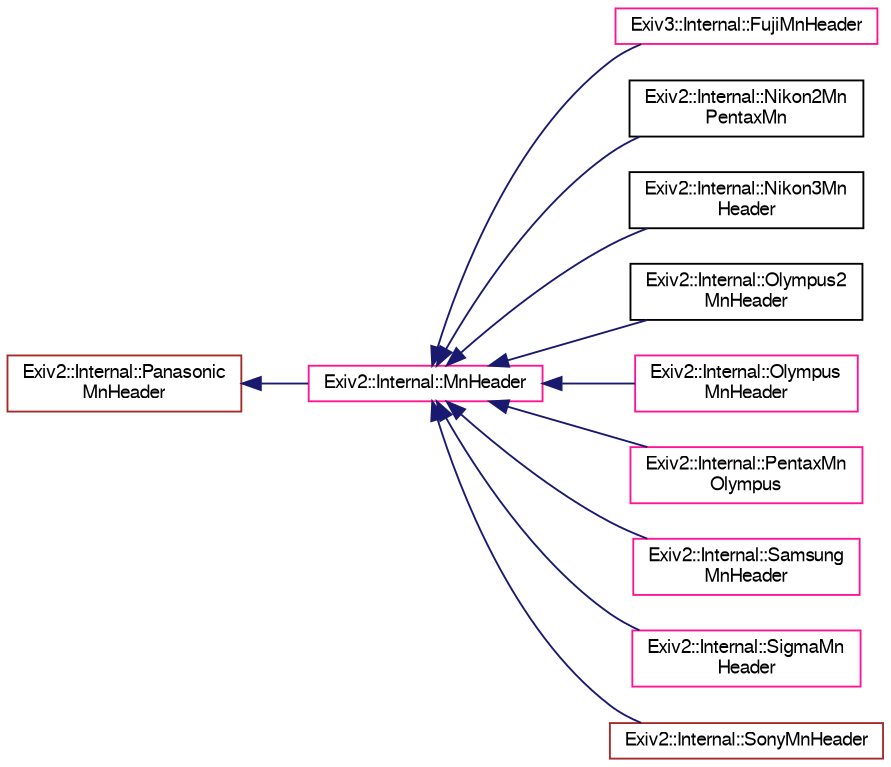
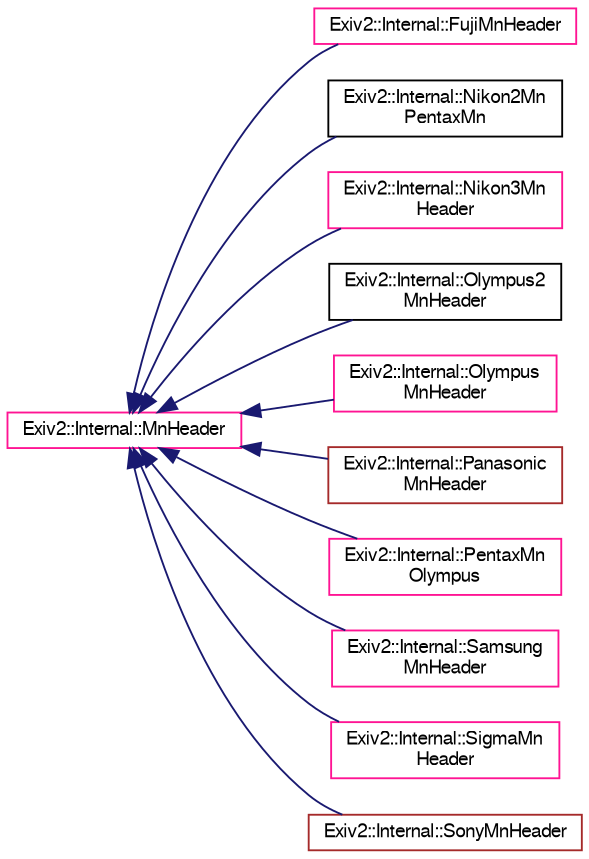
(746, 26) -> (445, 26)
(746, 200) -> (445, 200)
(285, 384) -> (294, 454)
